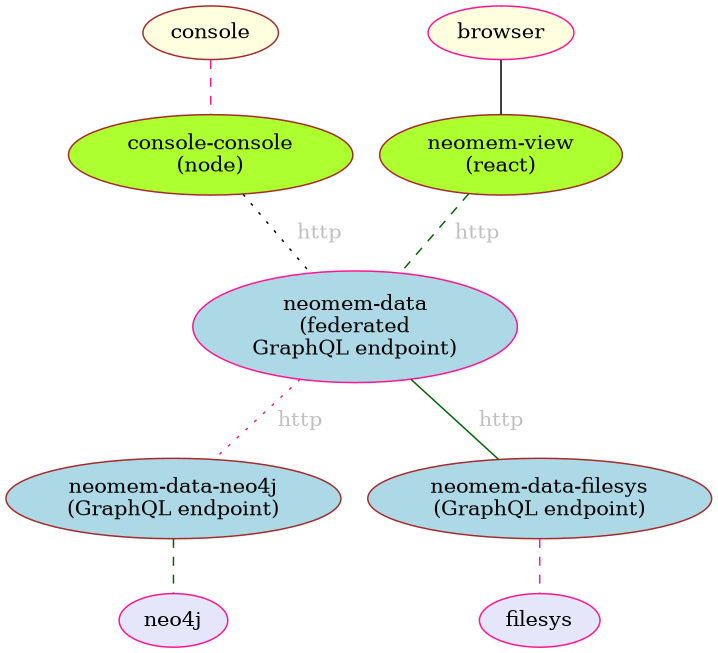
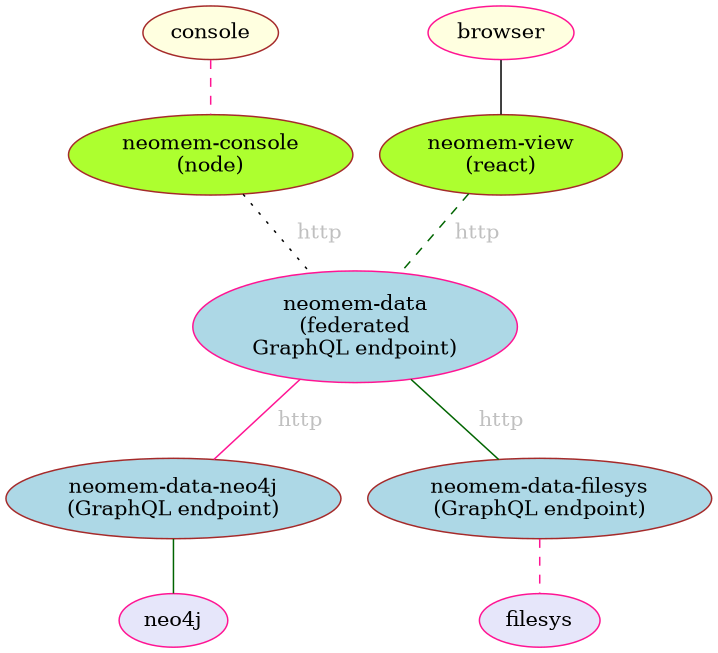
(211, 155) -> (211, 155)
(257, 419) -> (257, 419)
(173, 566) -> (173, 566)
